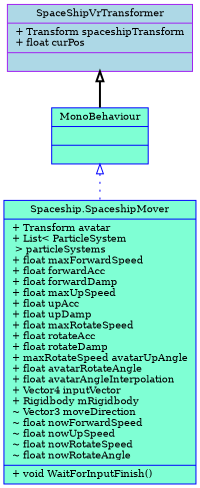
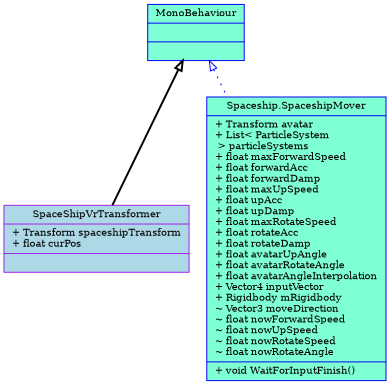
(100, 94) -> (145, 138)
(100, 358) -> (271, 255)
